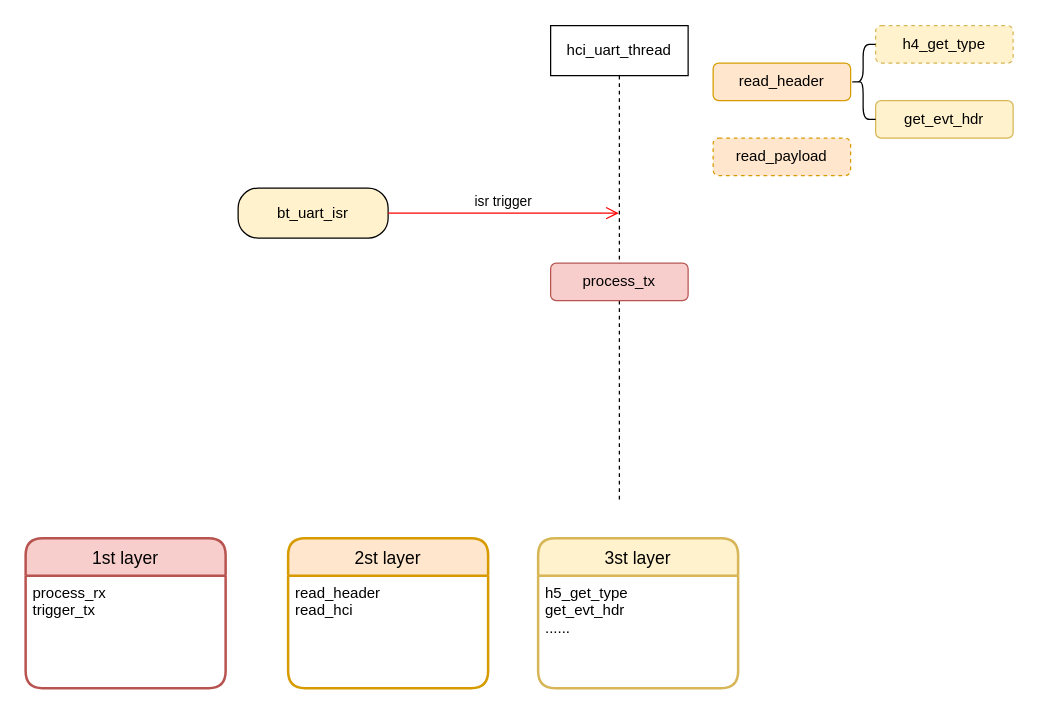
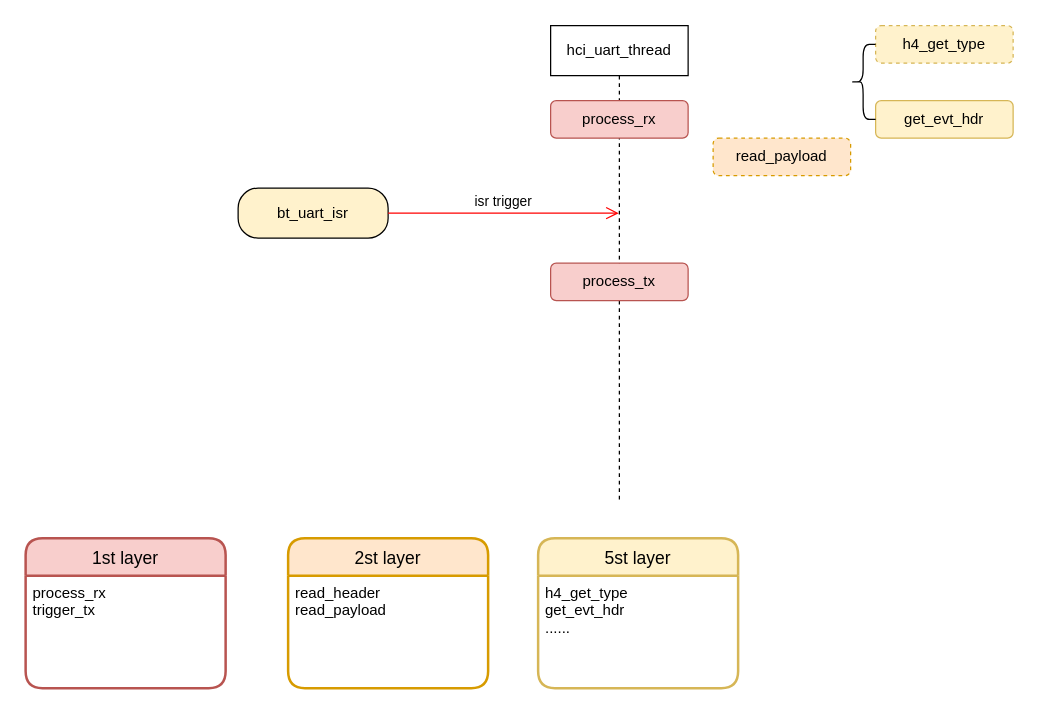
(782, 82) -> none
none -> (619, 119)
(638, 558) -> (638, 558)
(341, 593) -> (341, 593)
(591, 593) -> (591, 593)
